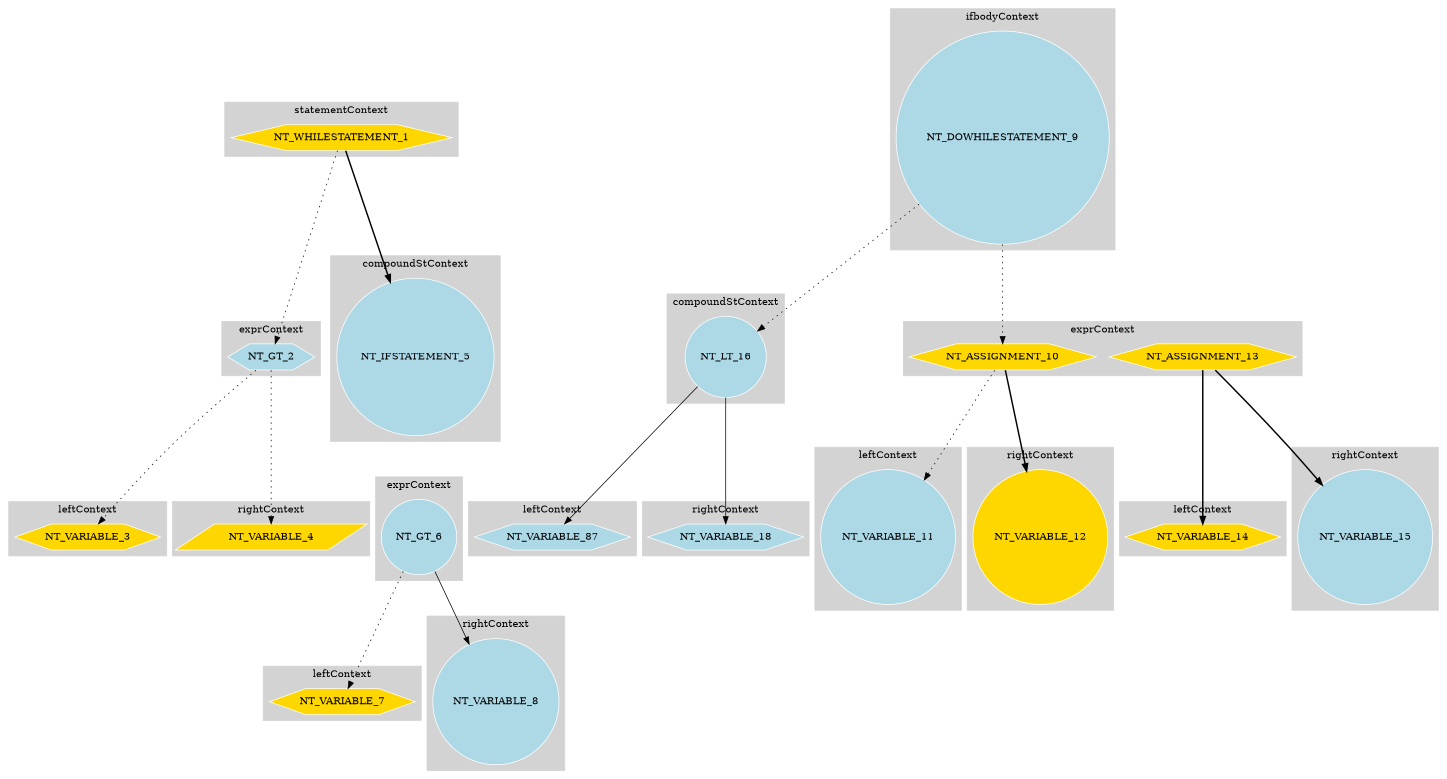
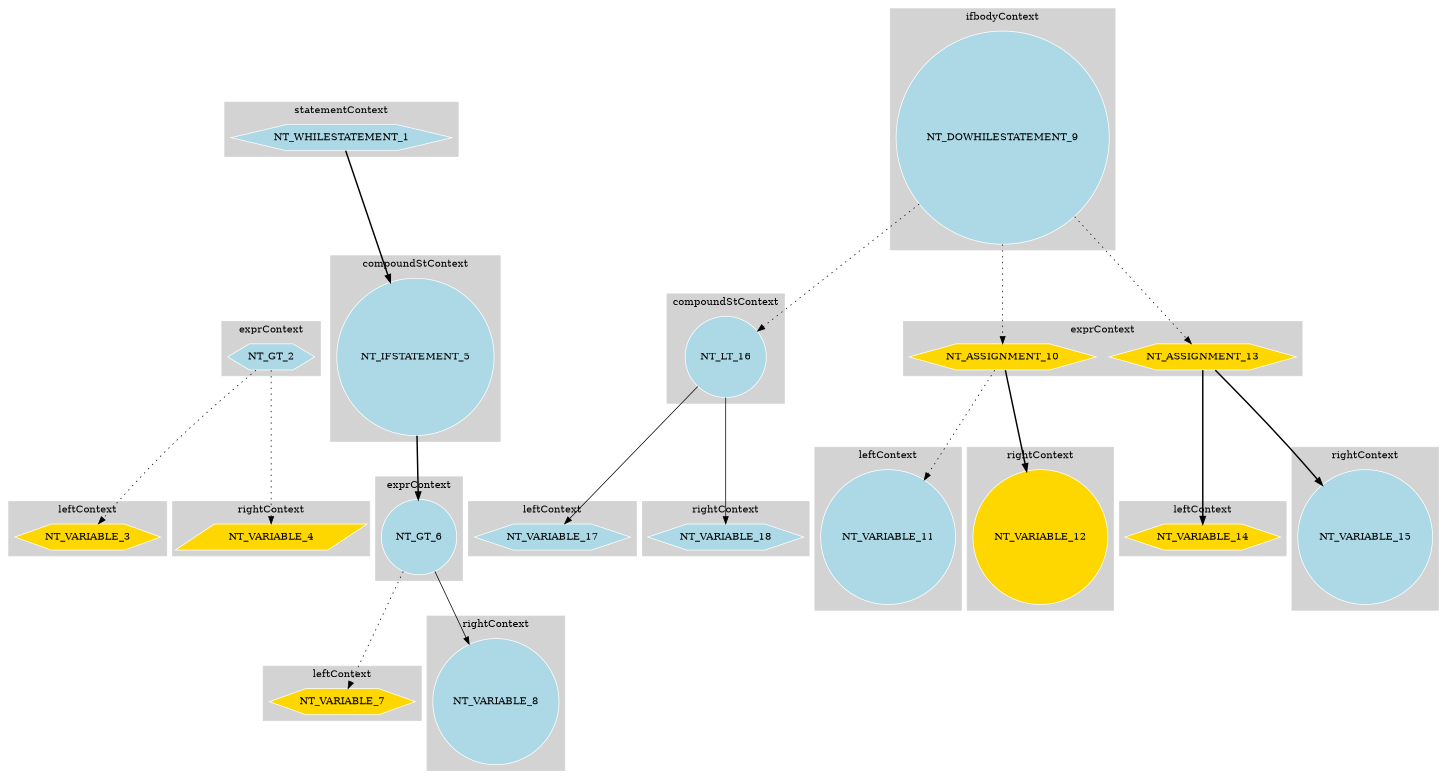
(341, 138) -> (341, 138)
(307, 244) -> none
none -> (1130, 277)
none -> (418, 464)
(552, 537) -> (552, 537)
